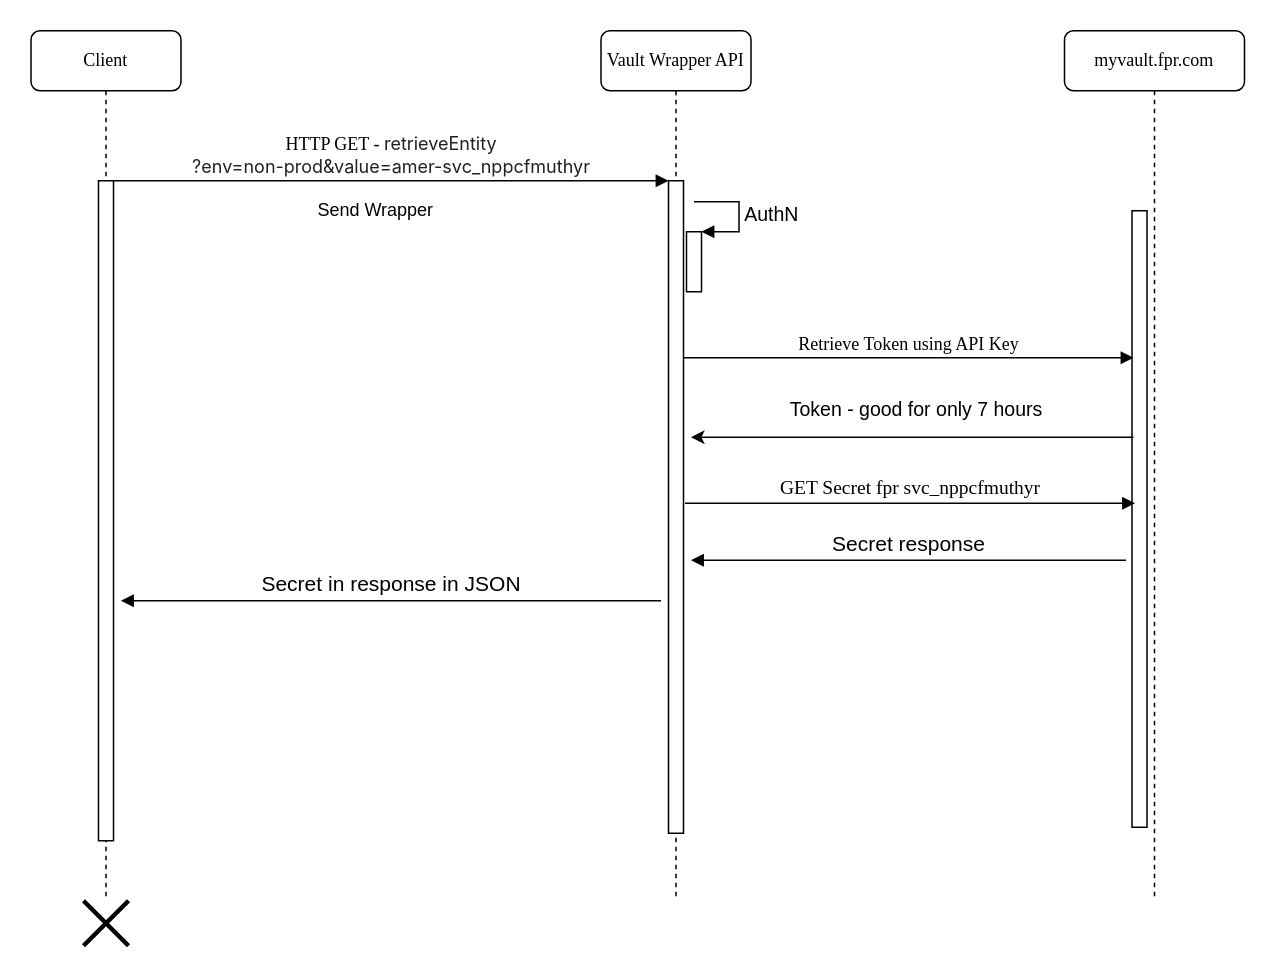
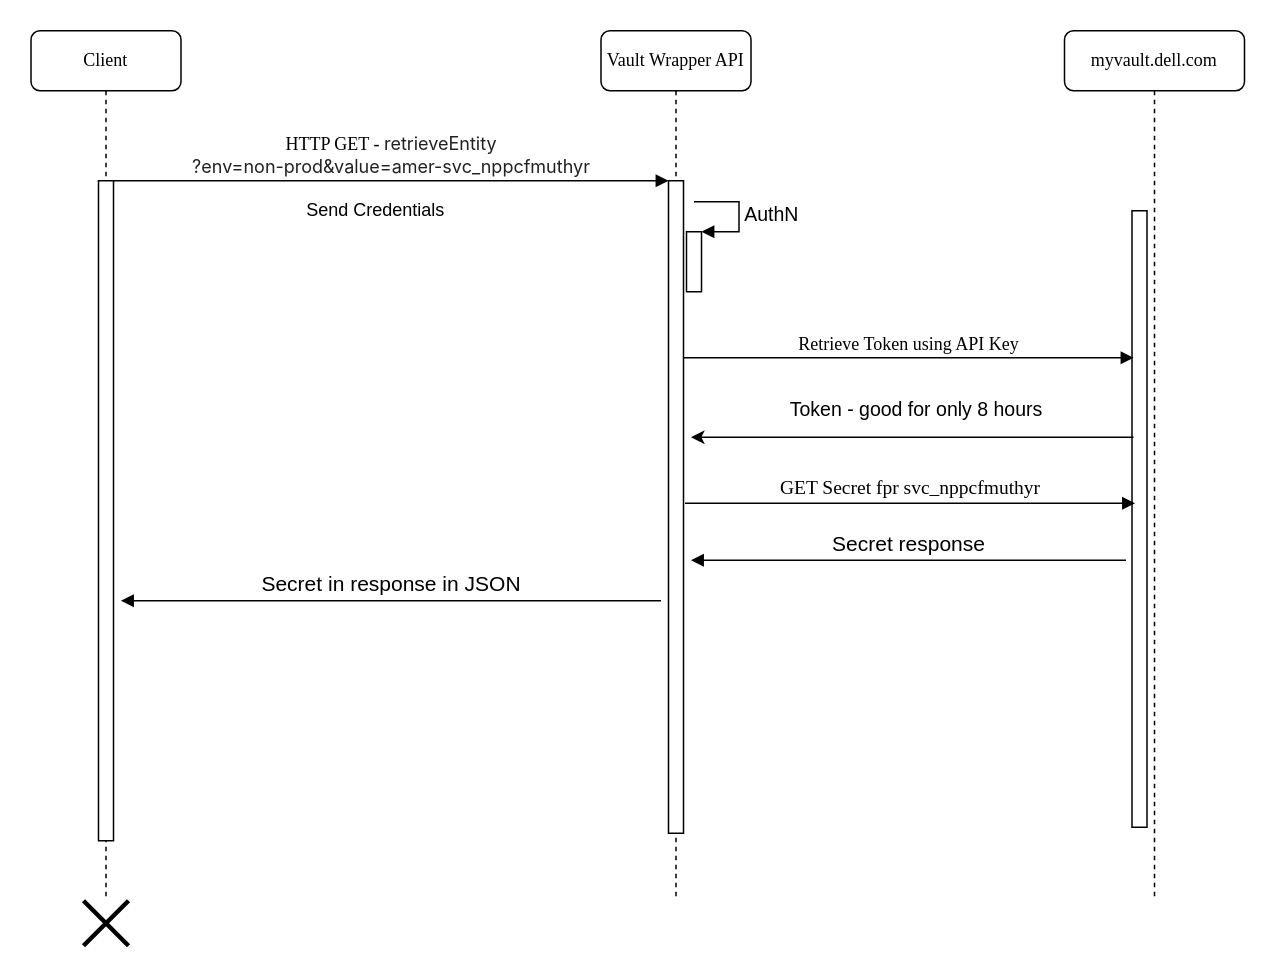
(1154, 61) -> (1154, 61)
(376, 211) -> (376, 211)
(917, 409) -> (917, 409)
